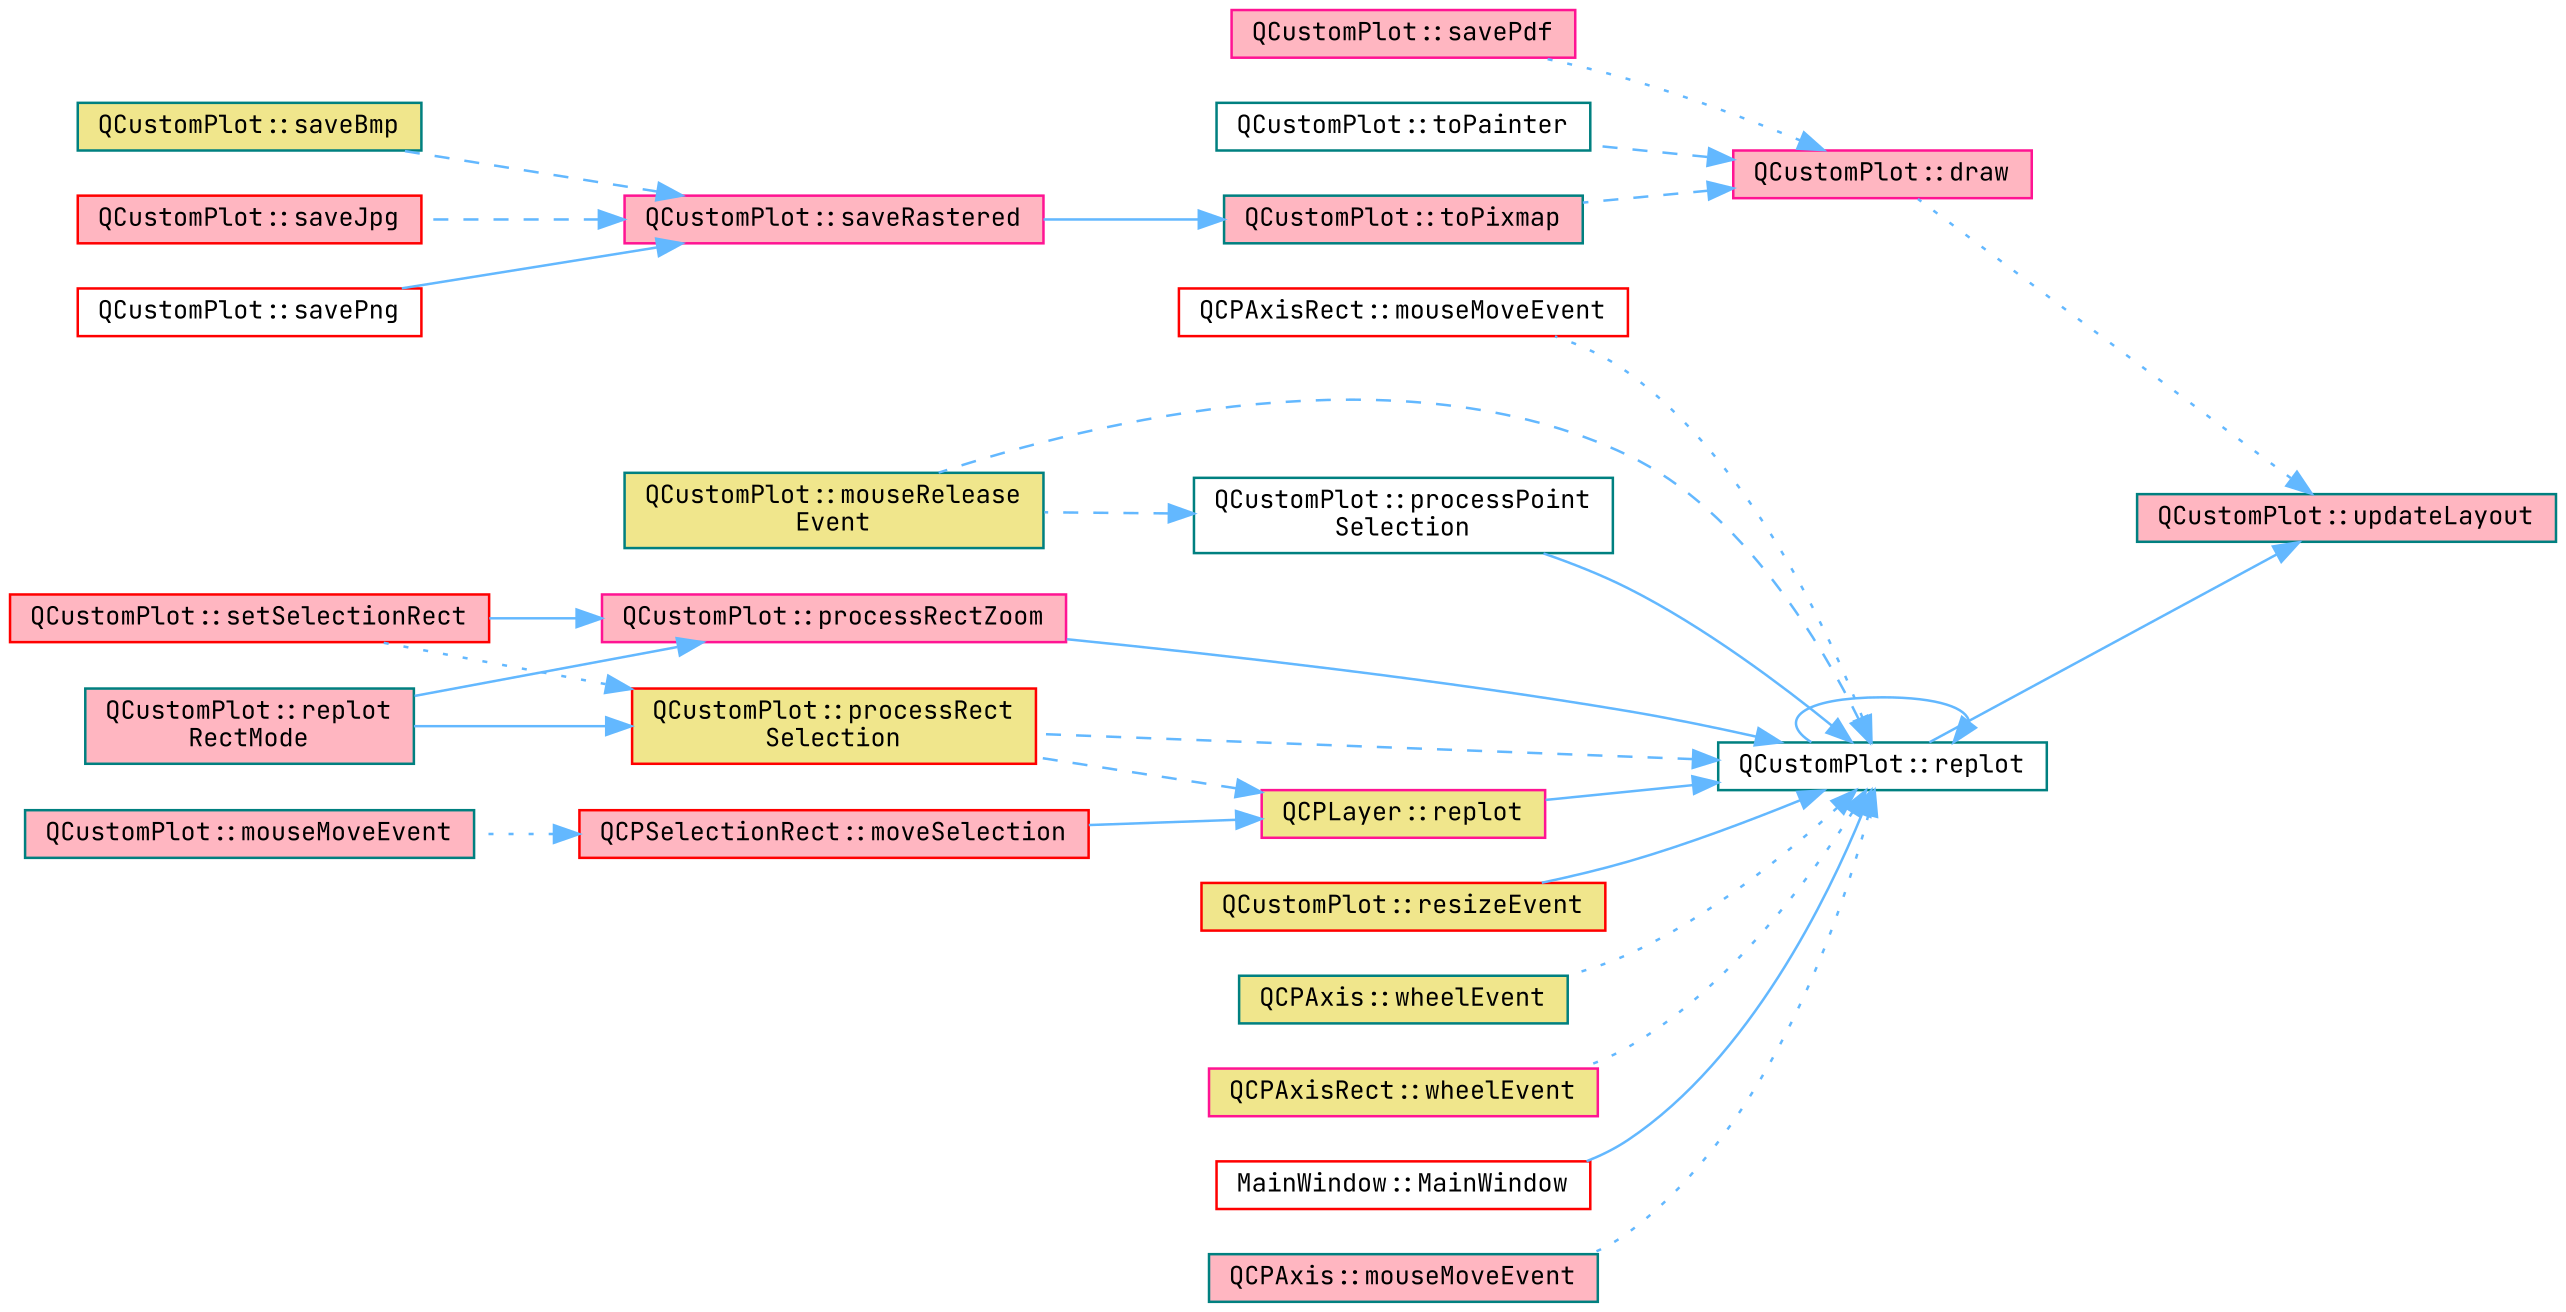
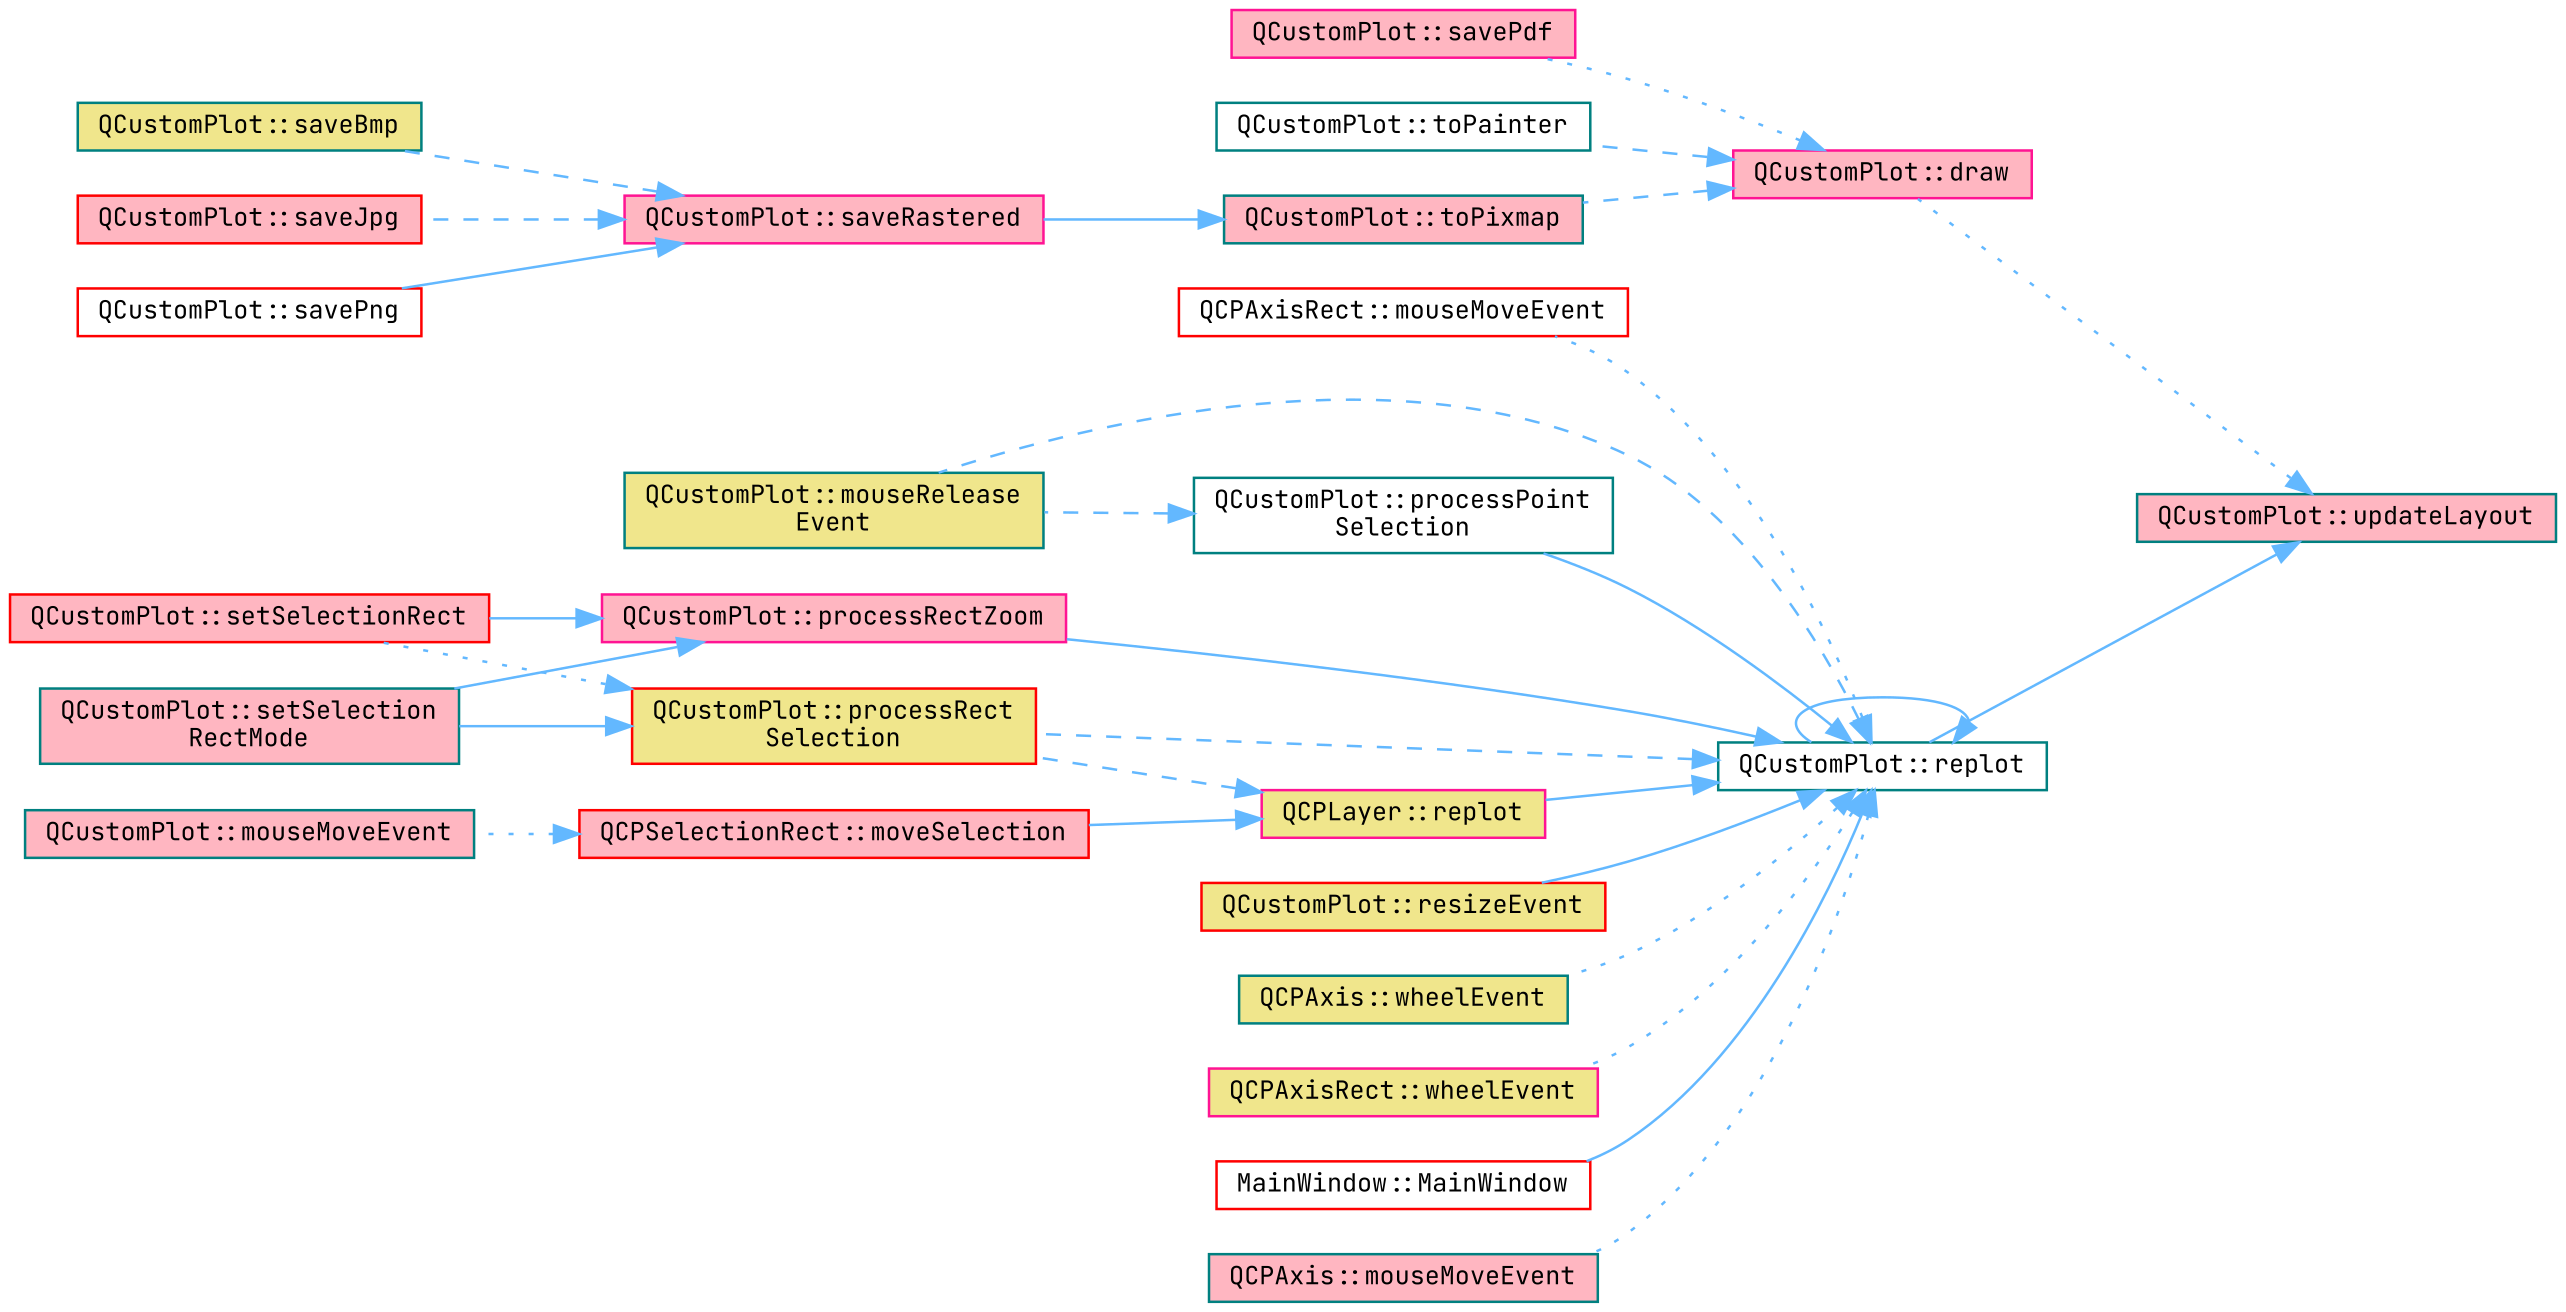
(250, 726) -> (250, 726)
